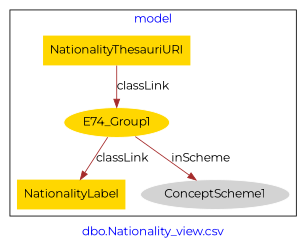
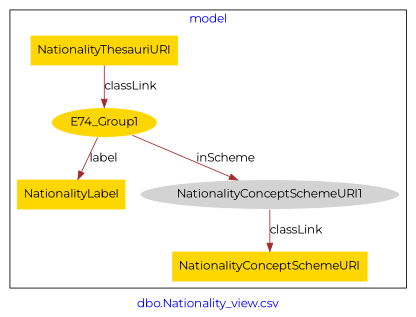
(123, 159) -> (103, 159)
(215, 195) -> (270, 195)
none -> (270, 267)
